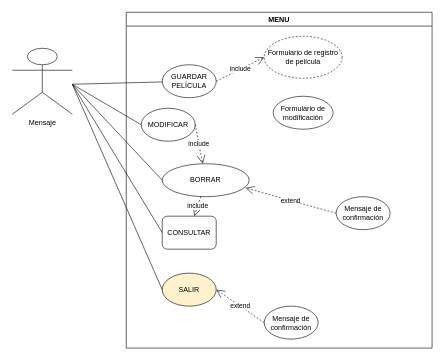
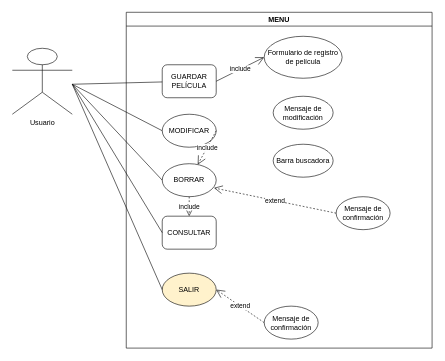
(303, 57) -> (303, 57)
(224, 77) -> (224, 77)
(189, 81) -> (189, 81)
(303, 113) -> (303, 113)
(43, 123) -> (43, 123)
(168, 125) -> (189, 131)
none -> (303, 161)
(206, 180) -> (189, 180)
